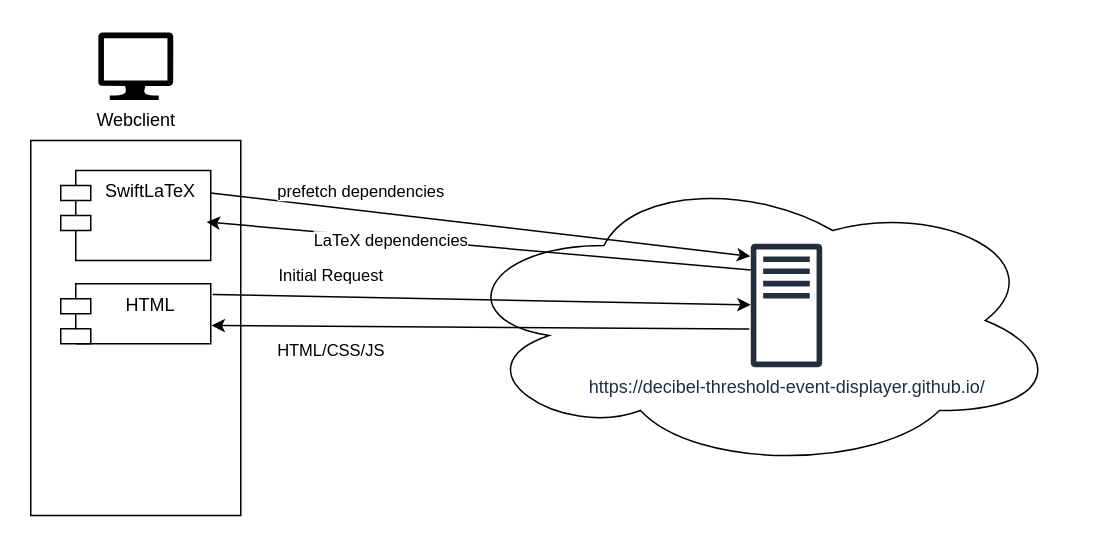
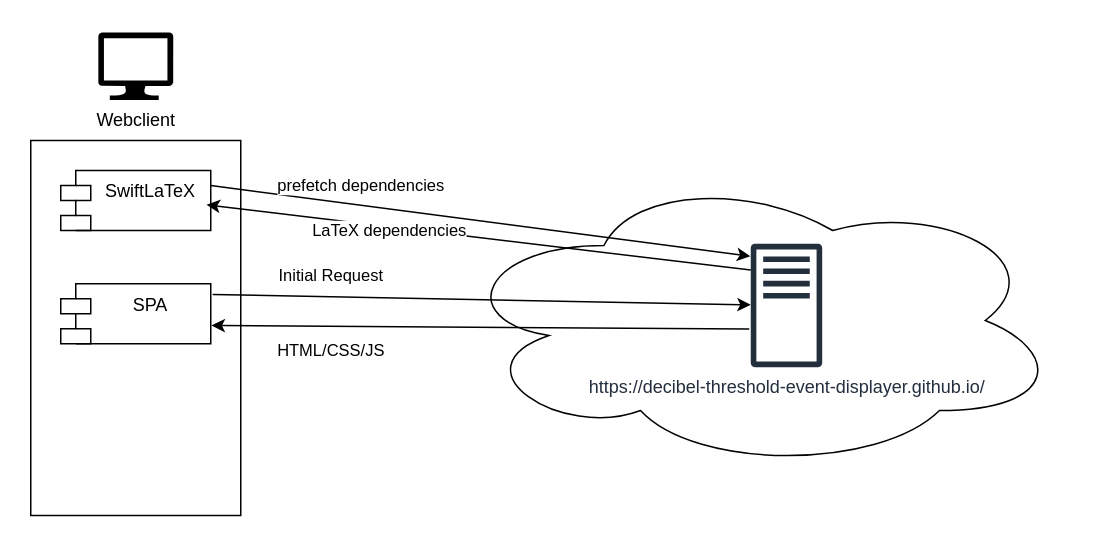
(136, 215) -> (136, 200)
(151, 306) -> (151, 306)
